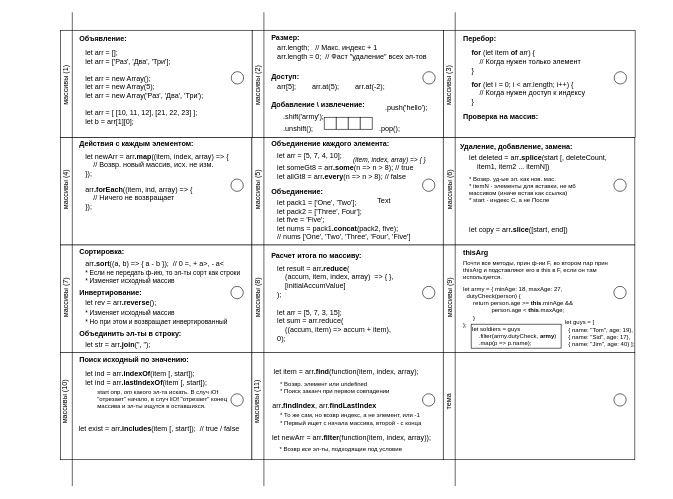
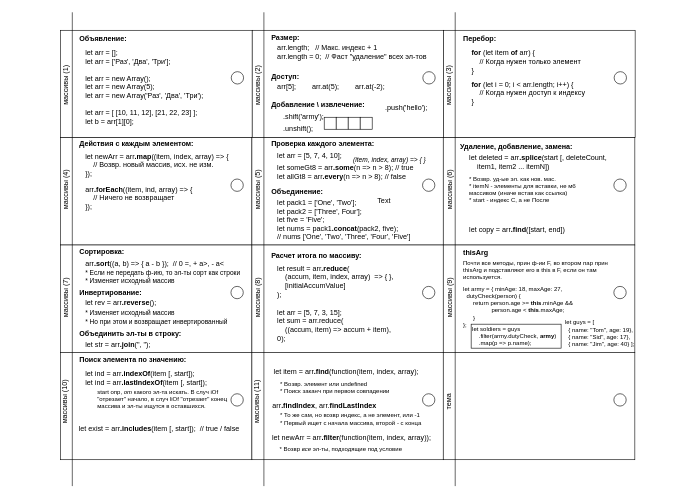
(525, 117) -> none
(396, 129) -> none
(327, 144) -> (321, 144)
(530, 230) -> (529, 230)
(130, 360) -> (130, 360)
